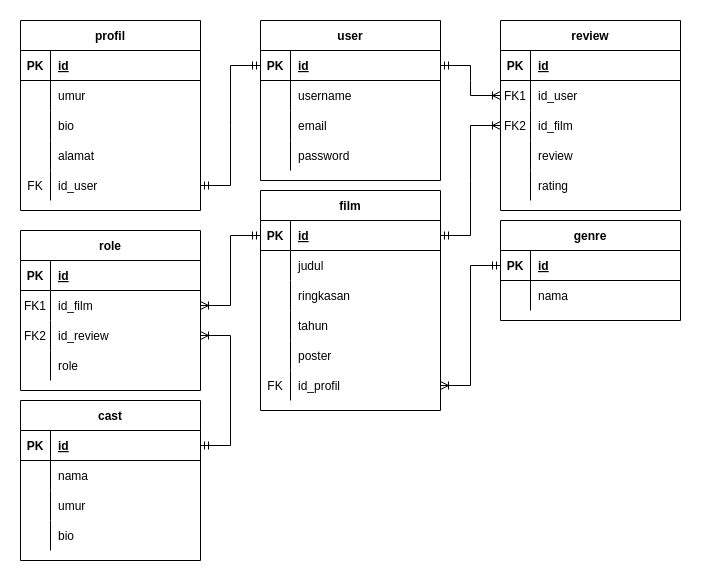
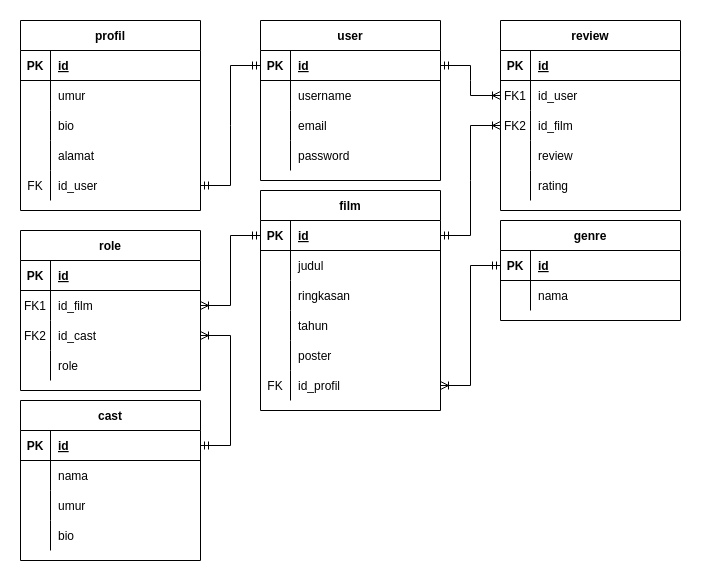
(85, 336) -> (80, 336)
